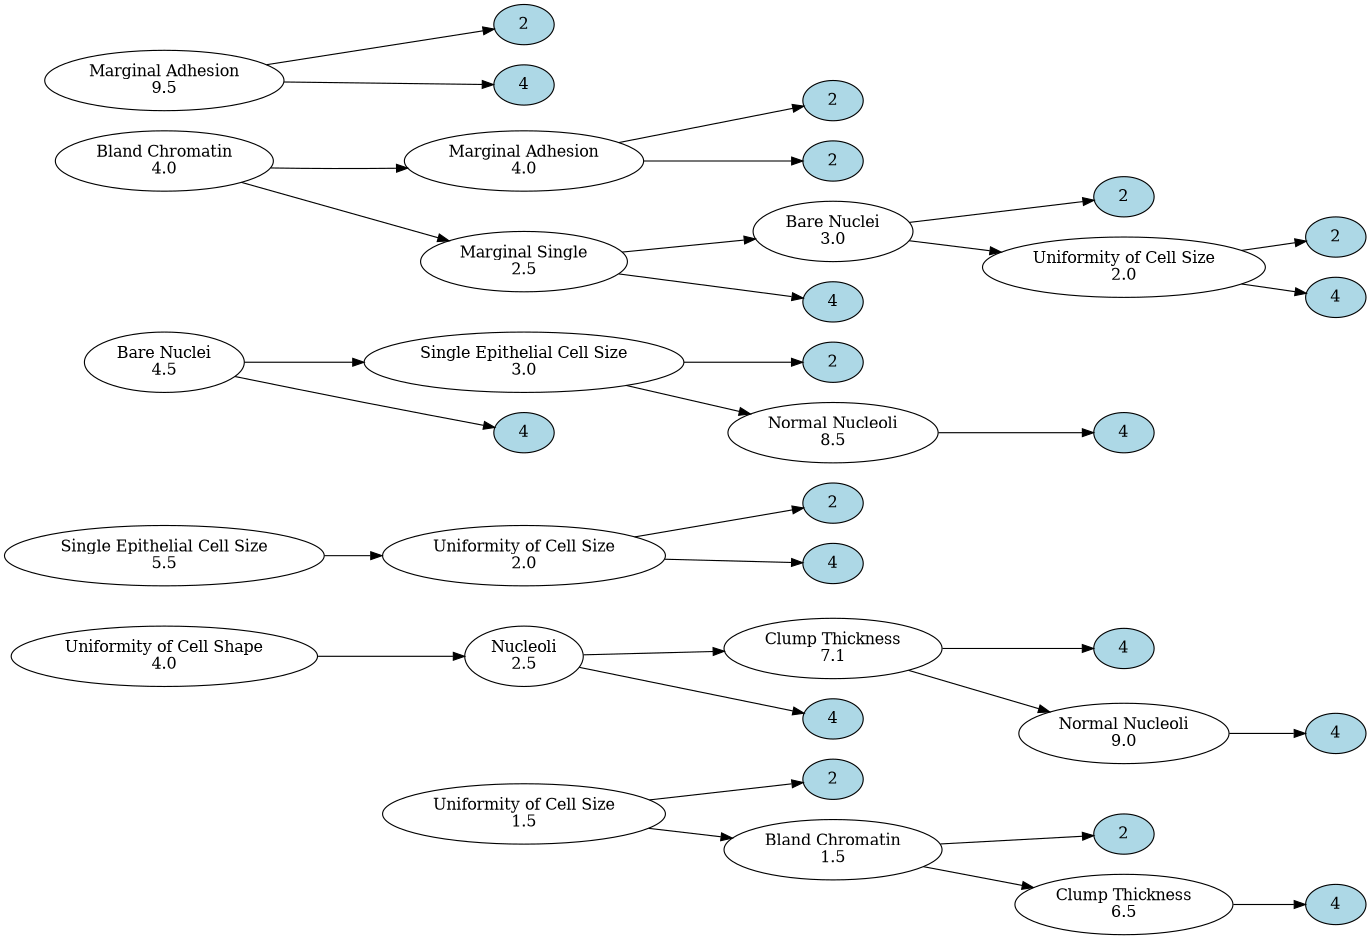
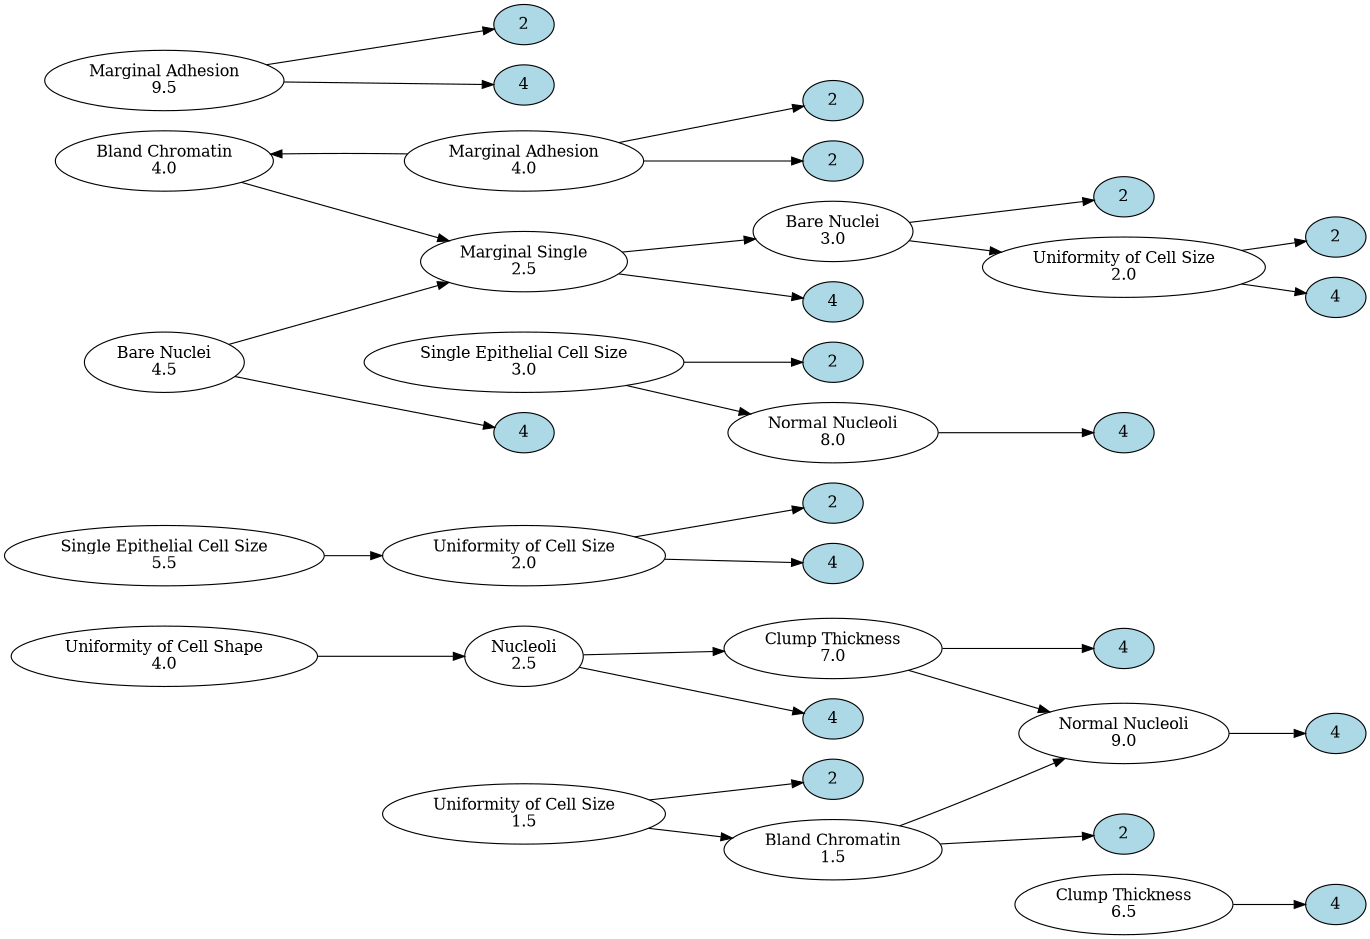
(334, 169) -> (345, 153)
(299, 362) -> (333, 315)
(833, 433) -> (833, 433)
(833, 648) -> (833, 648)
(973, 876) -> (977, 795)
